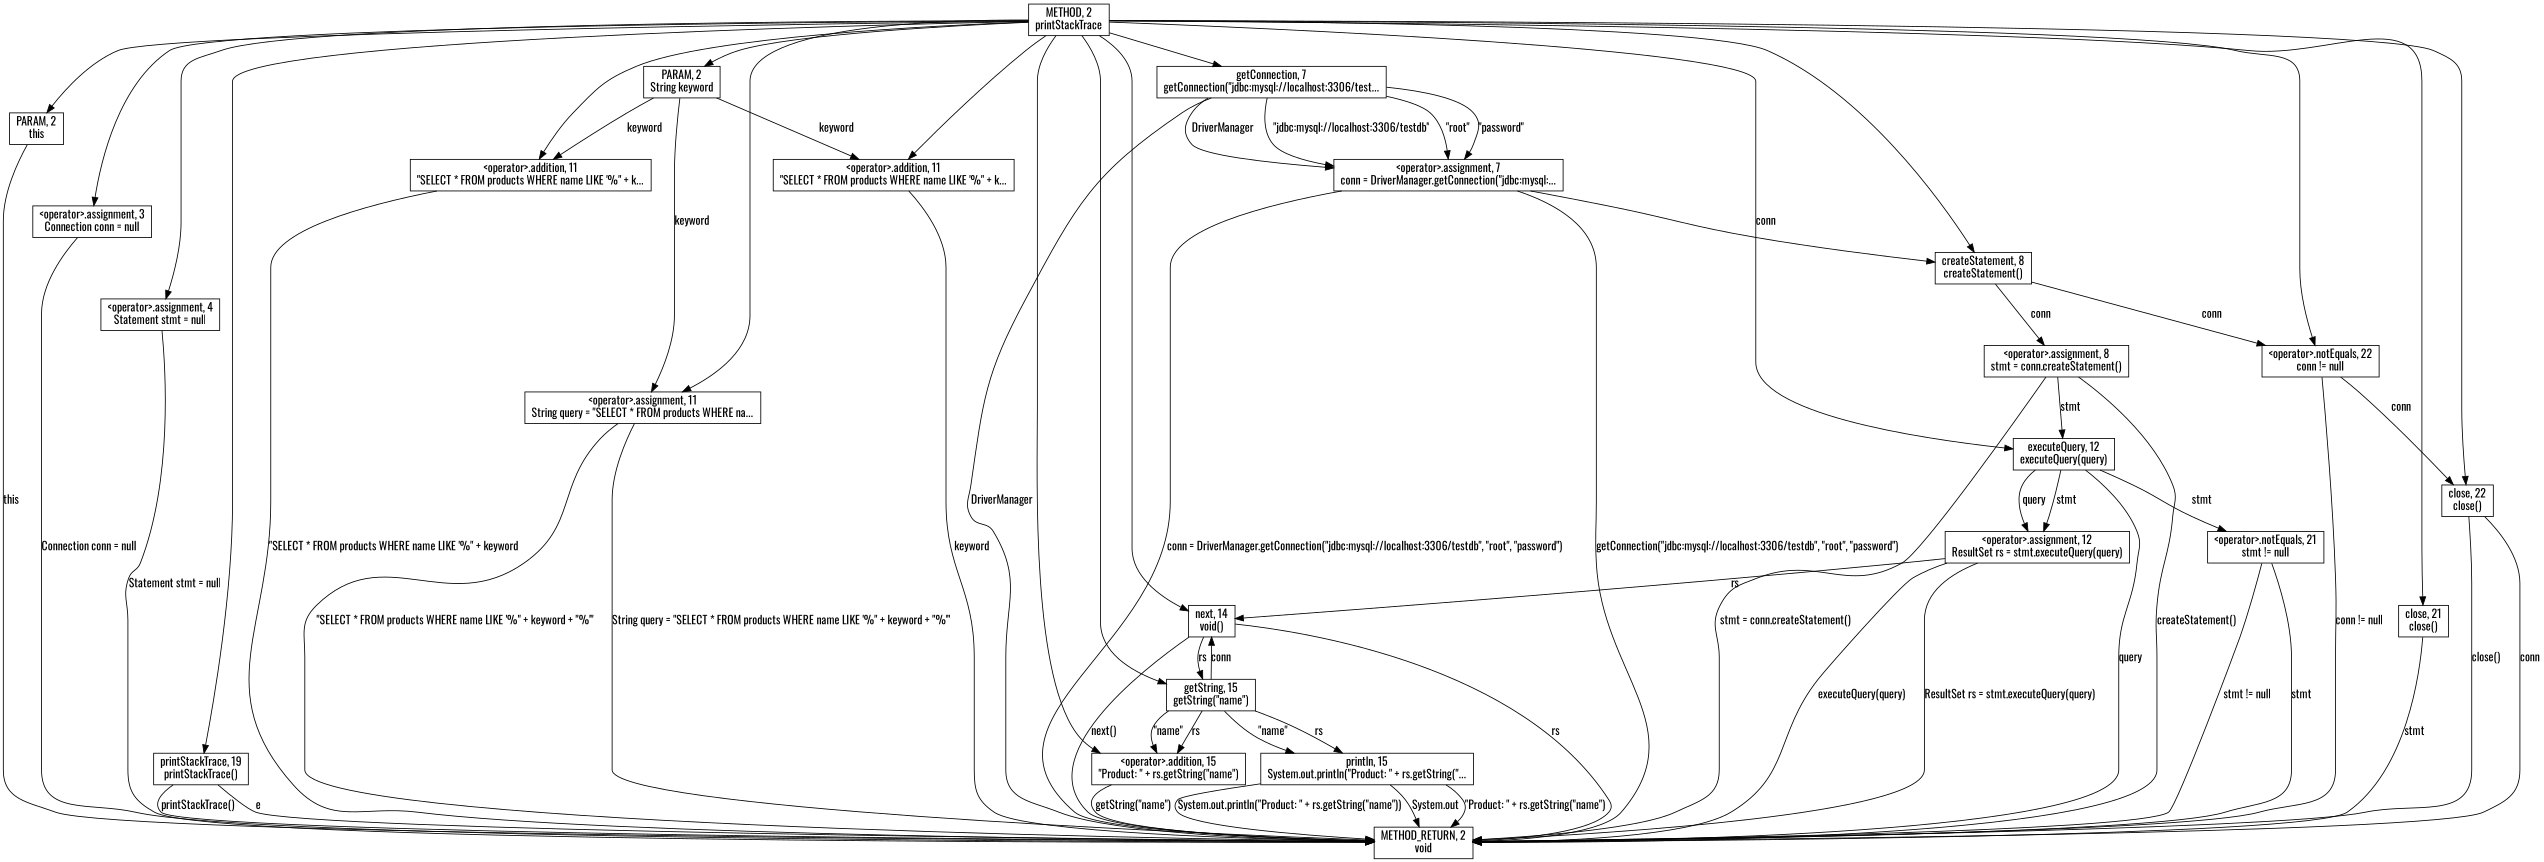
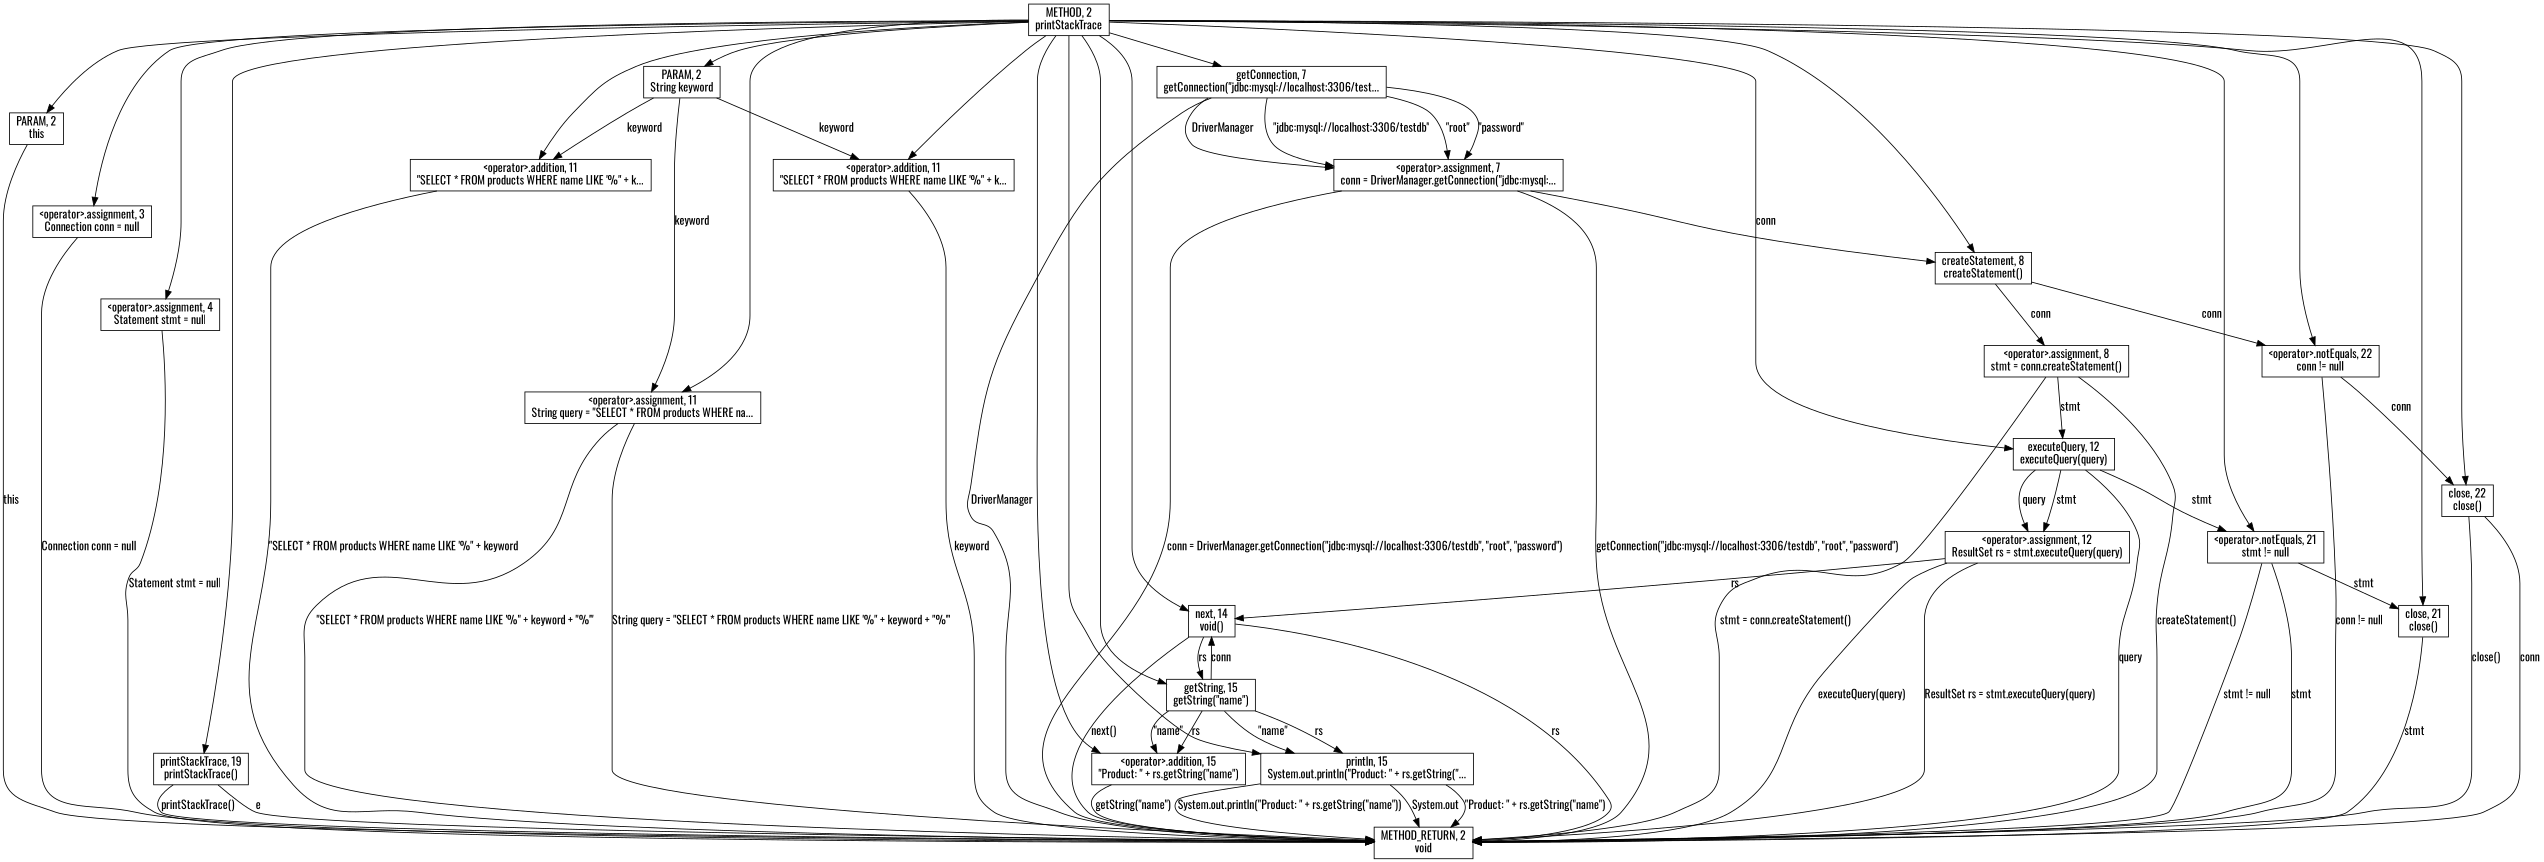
none -> (2011, 43)
none -> (1069, 442)
none -> (2345, 584)
